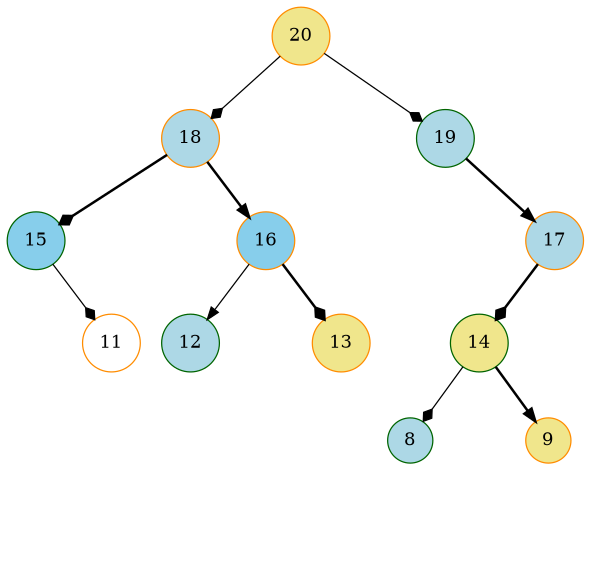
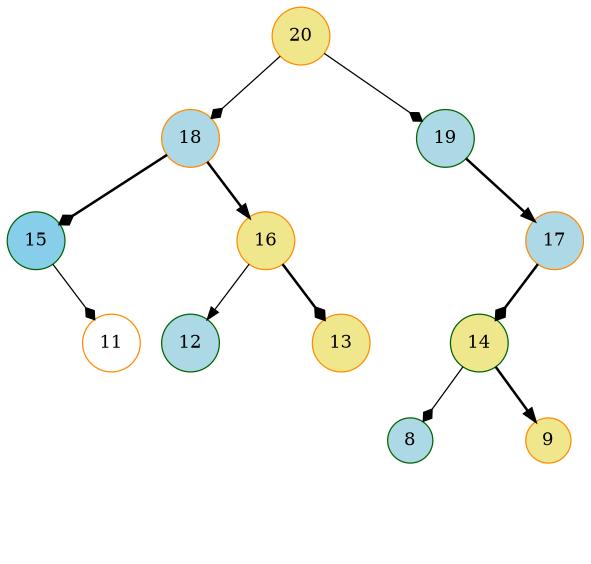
(266, 241) -> (266, 241)
